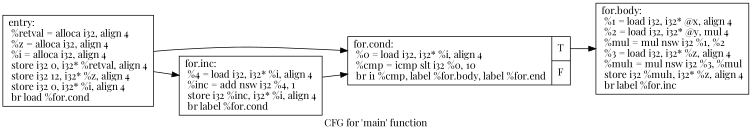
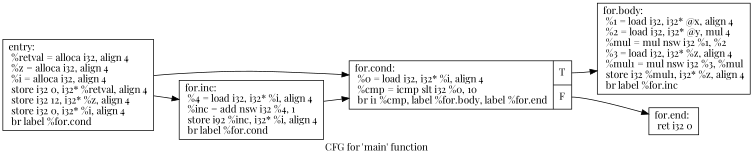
(251, 96) -> (251, 120)
(49, 98) -> (50, 122)
none -> (674, 121)
